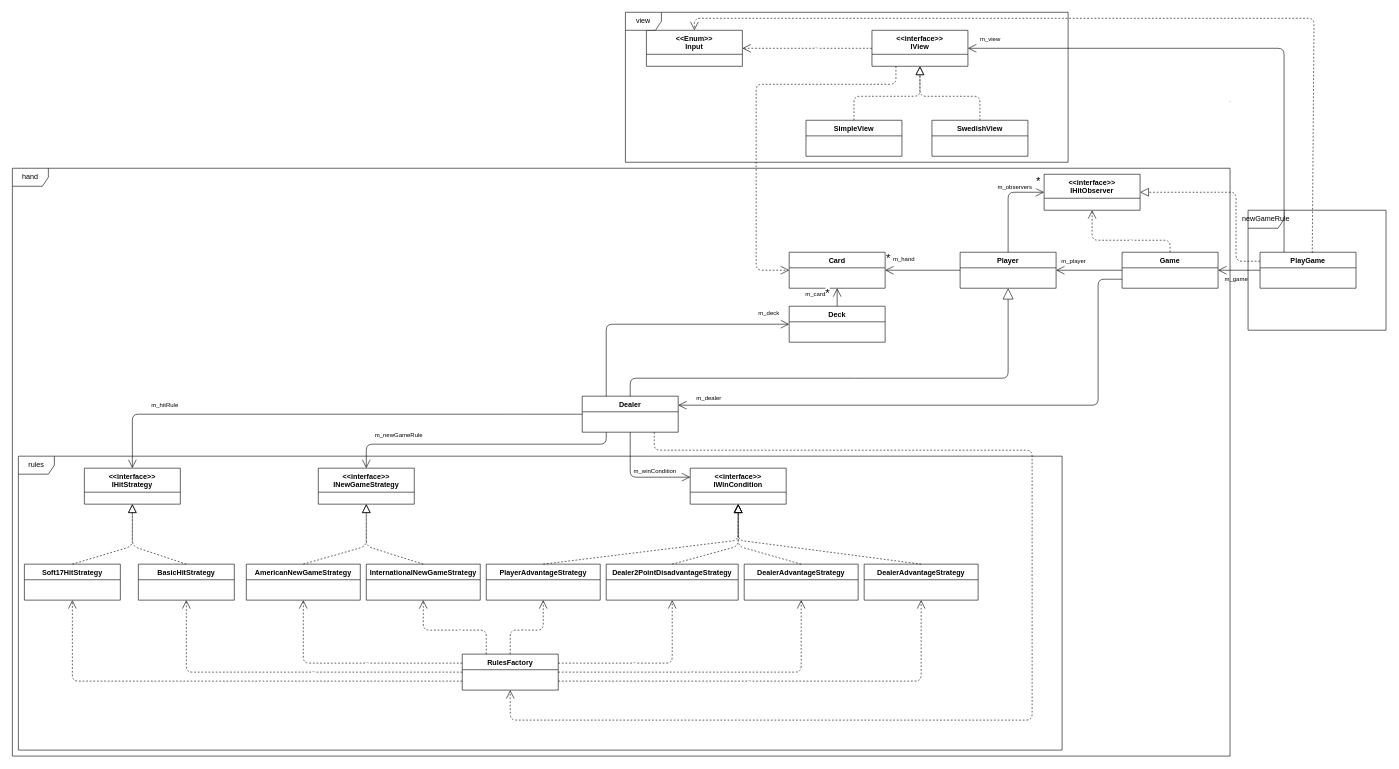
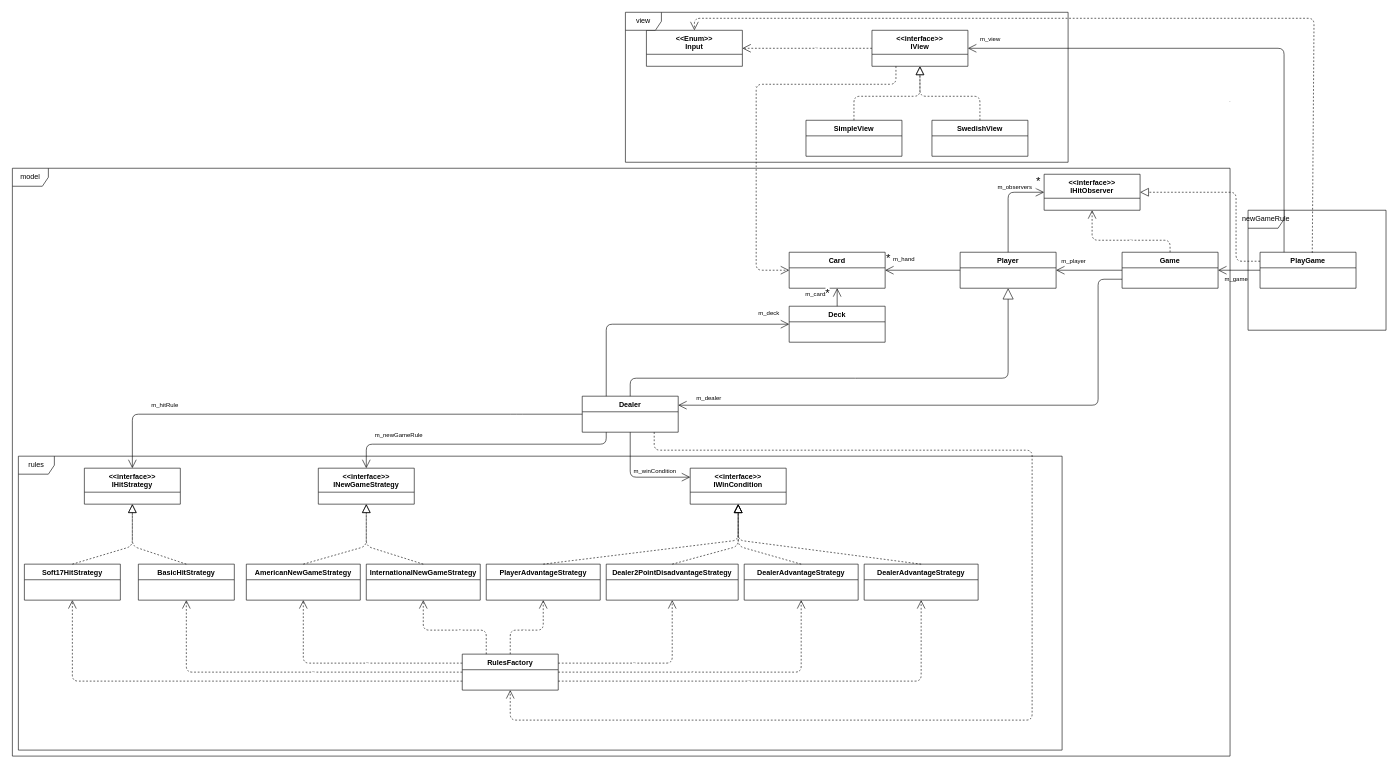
(30, 177) -> (30, 177)
